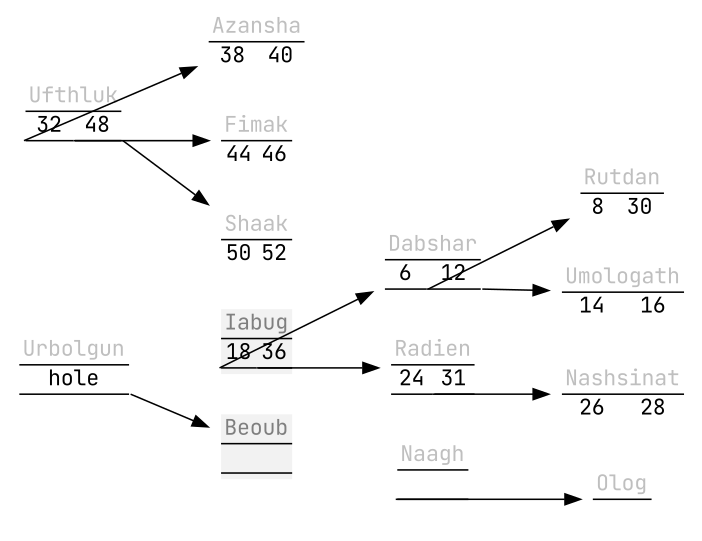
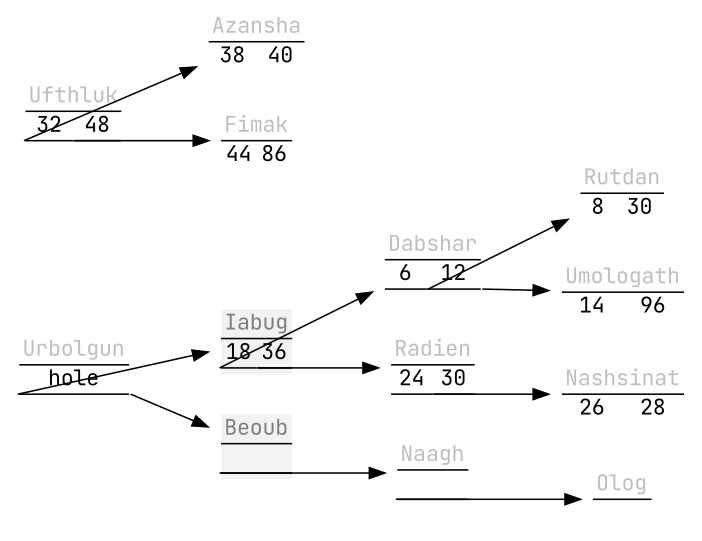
(274, 155) -> (274, 155)
(257, 240) -> none
(653, 306) -> (653, 306)
none -> (105, 375)
(454, 379) -> (454, 379)
none -> (294, 473)
